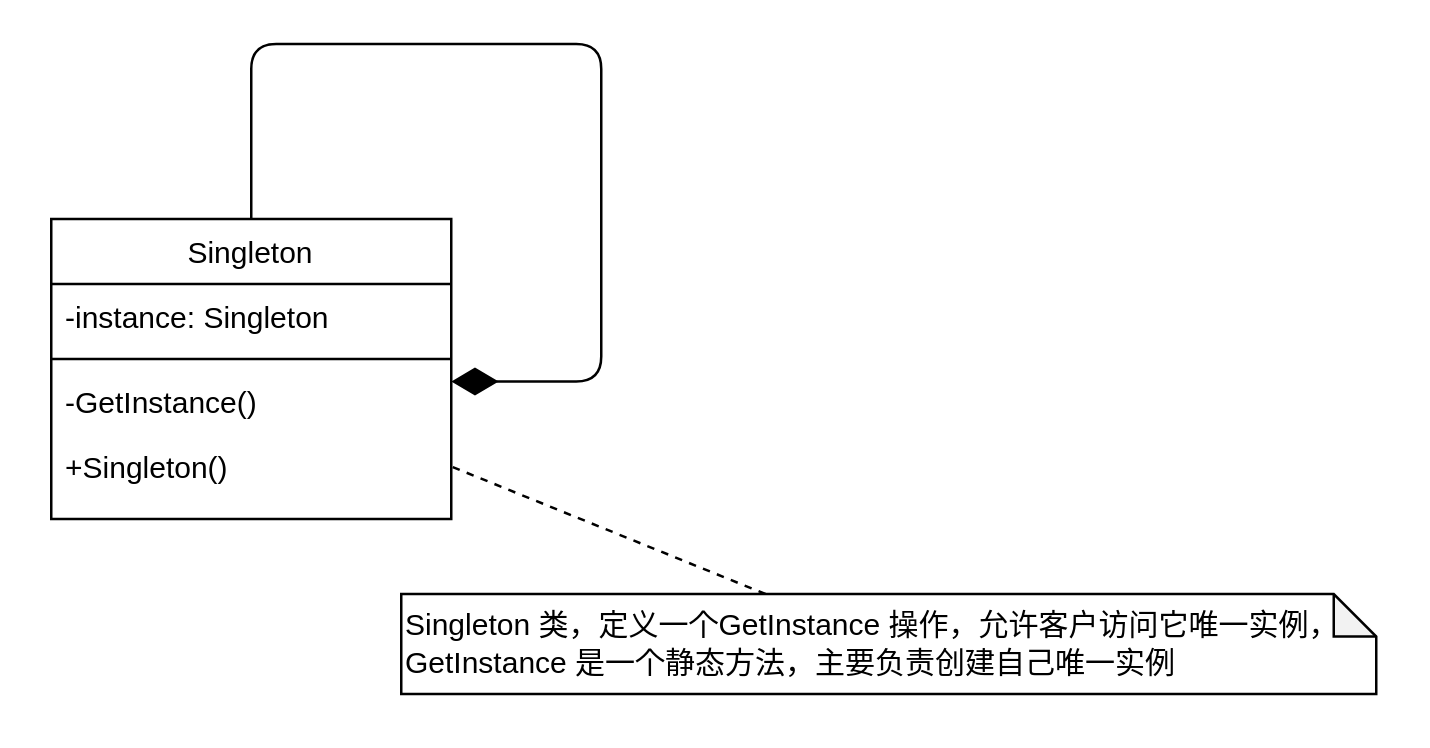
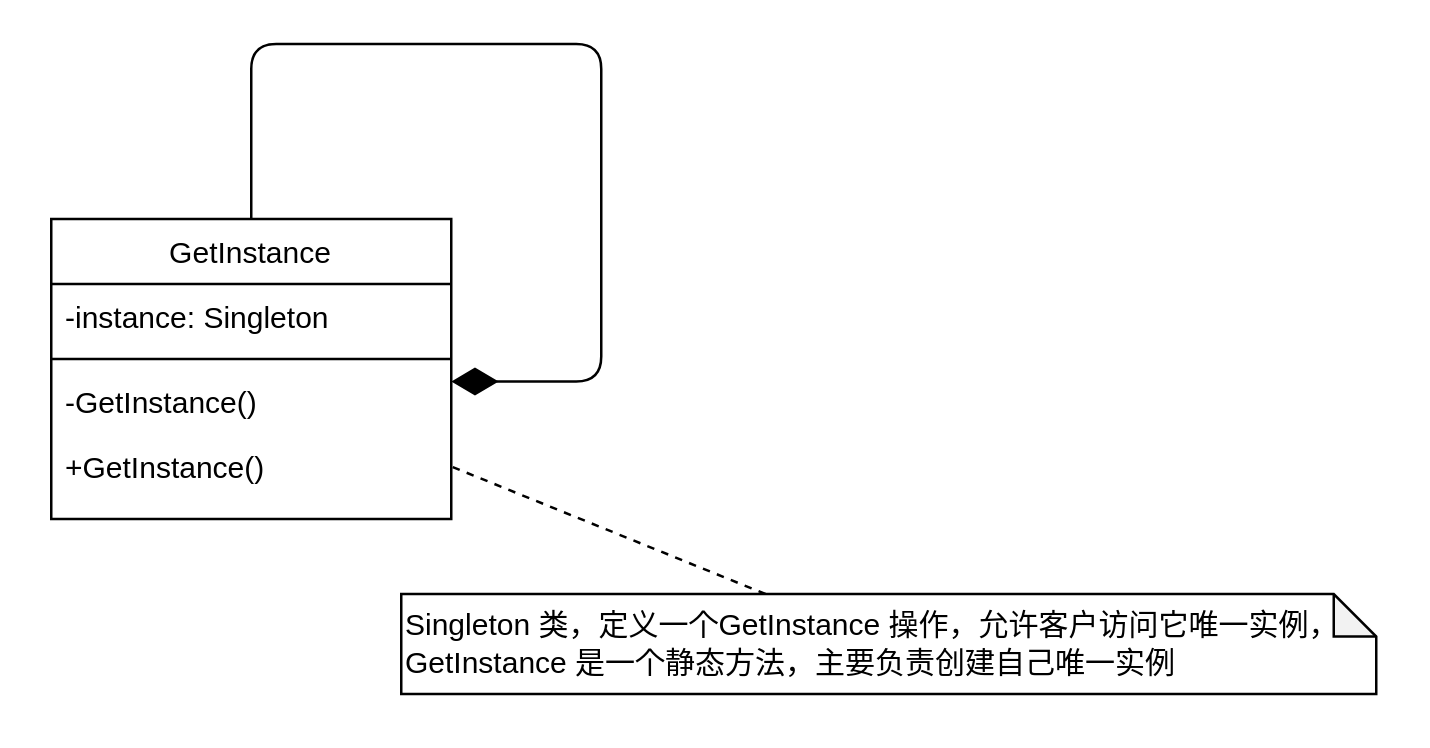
(250, 253) -> (250, 253)
(158, 468) -> (183, 468)
